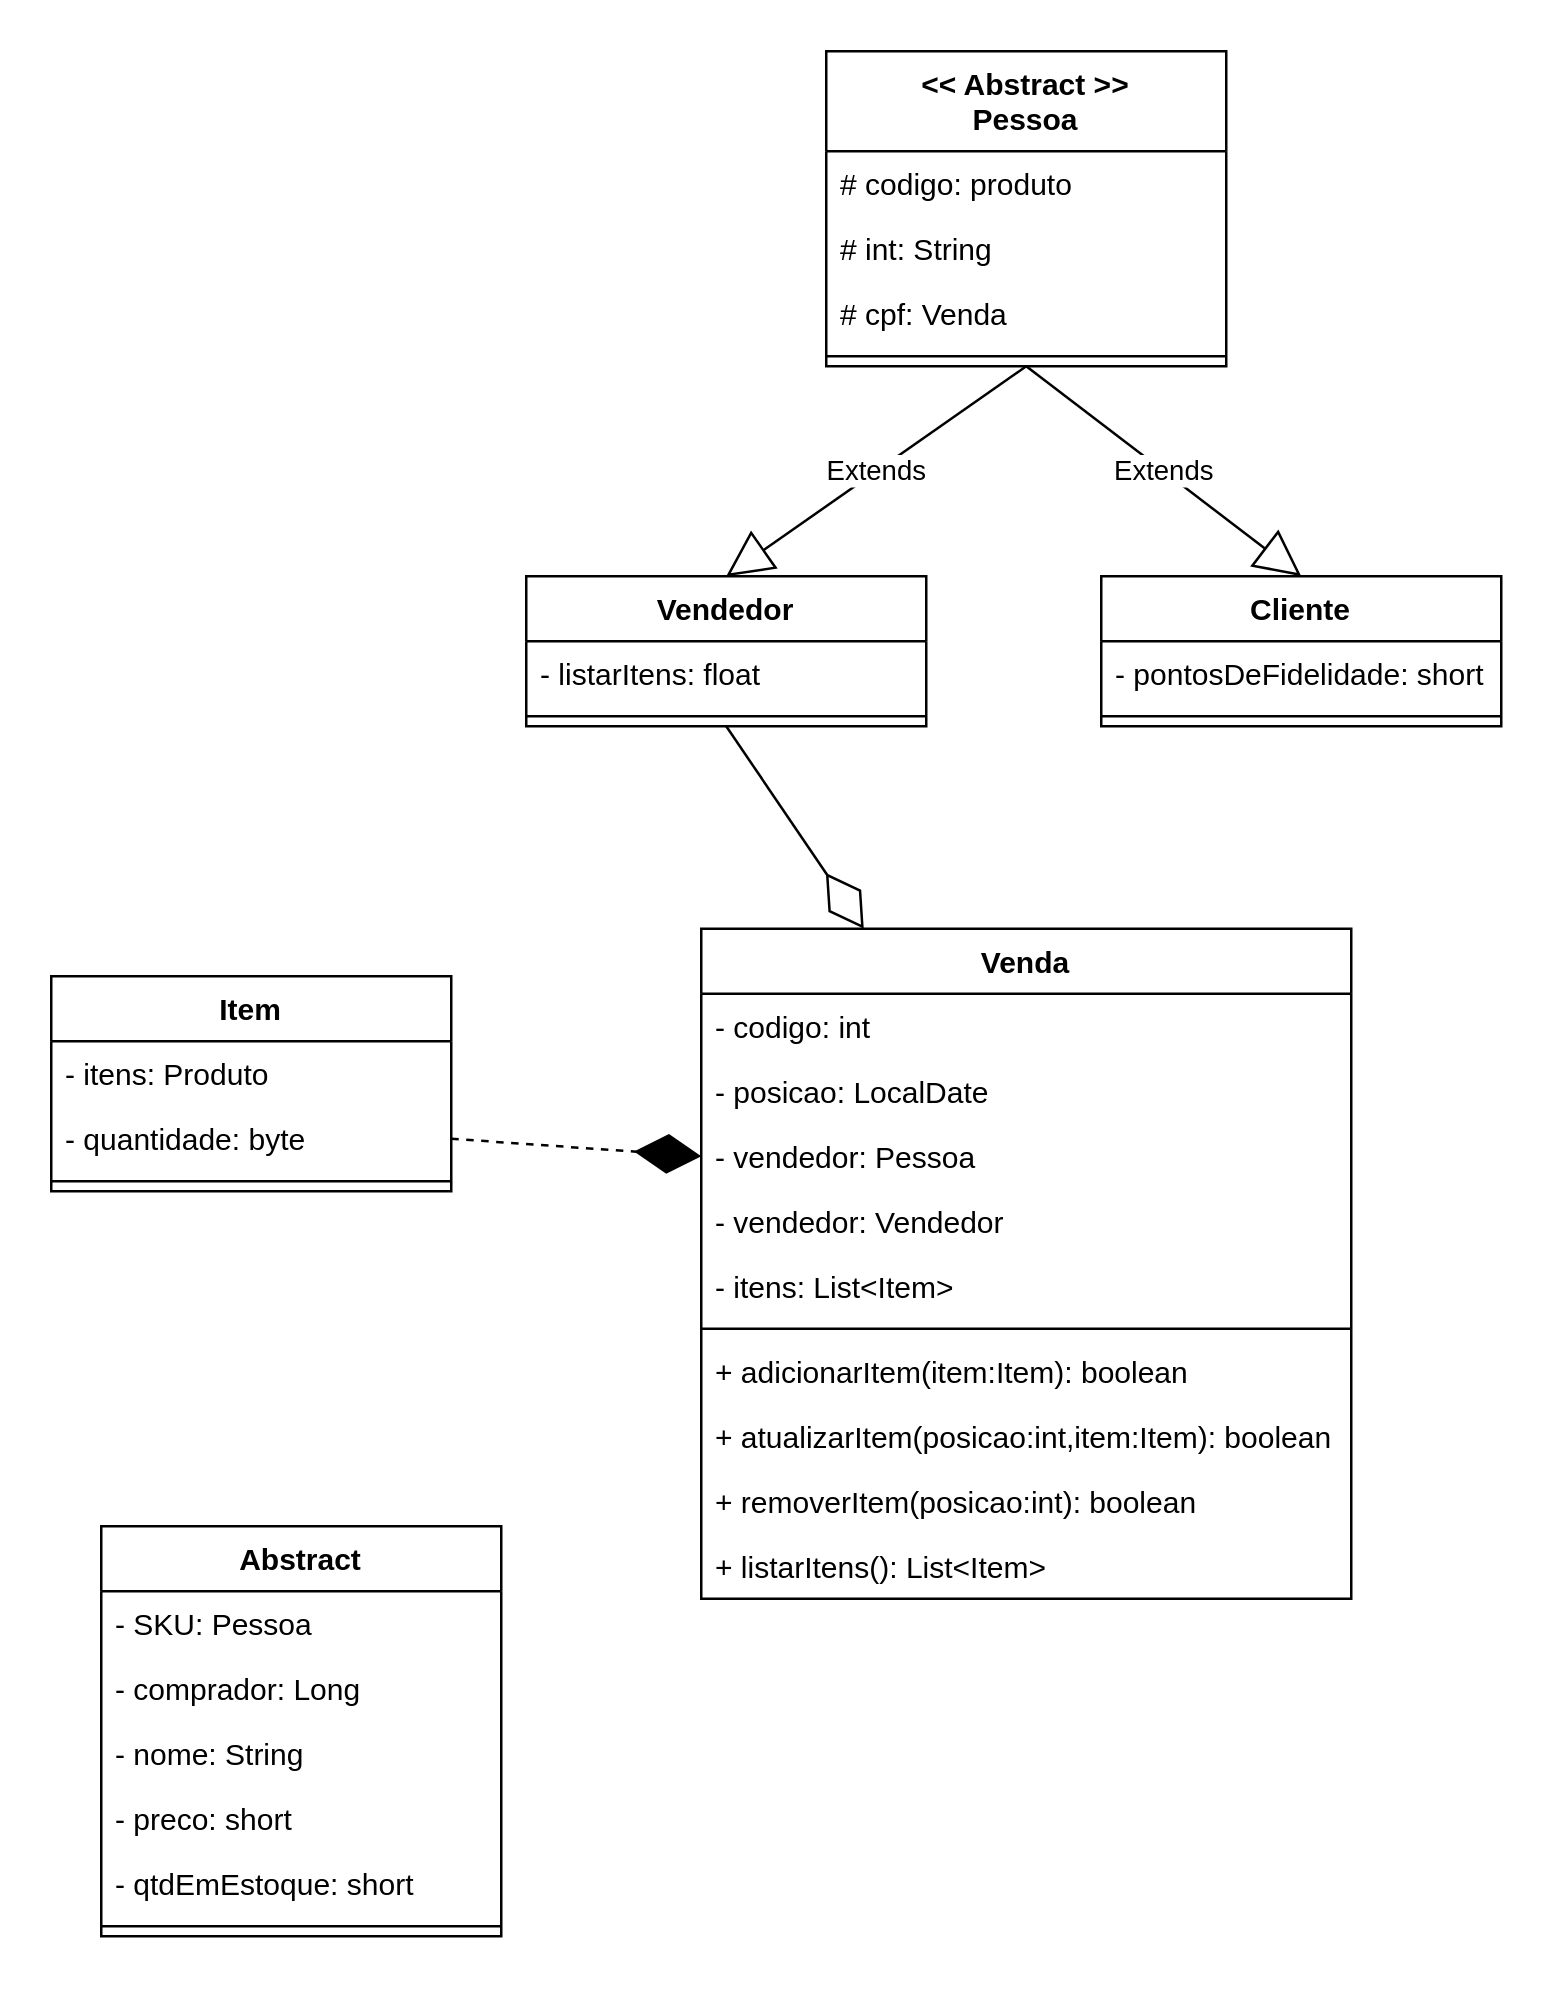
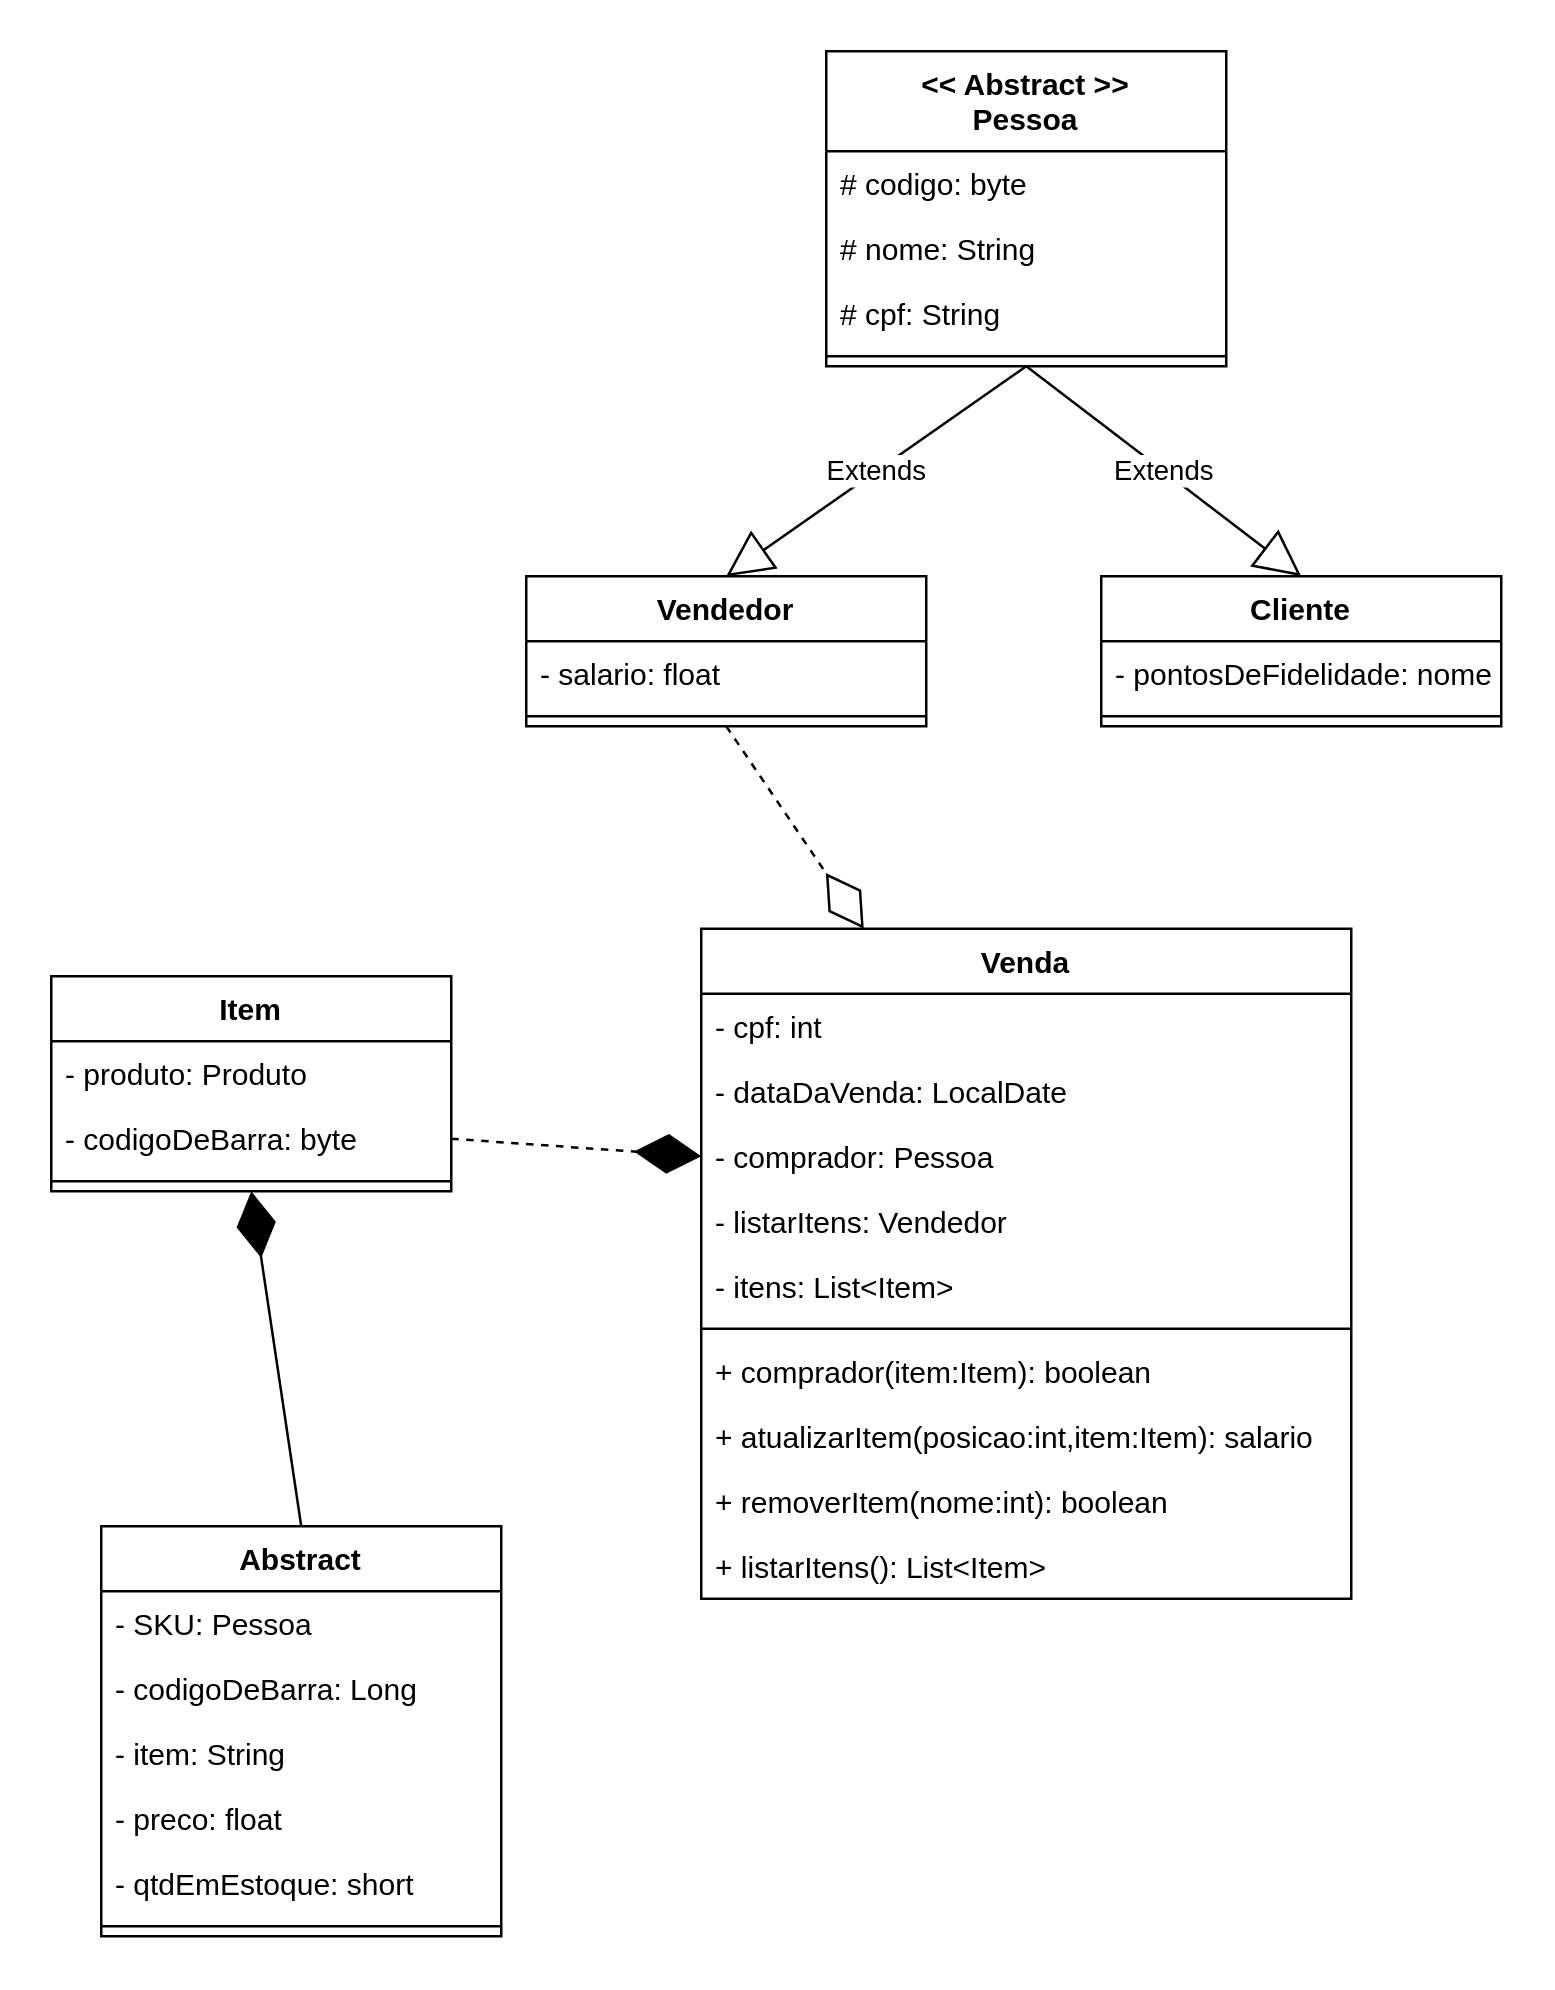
(967, 185) -> (942, 185)
(930, 250) -> (942, 250)
(929, 315) -> (934, 315)
(685, 675) -> (651, 675)
(1318, 675) -> (1310, 675)
(778, 802) -> (778, 802)
(805, 1028) -> (783, 1028)
(184, 1075) -> (205, 1075)
(864, 1093) -> (901, 1093)
(201, 1140) -> (226, 1140)
(855, 1158) -> (863, 1158)
(871, 1223) -> (889, 1223)
(978, 1373) -> (952, 1373)
none -> (281, 1391)
(1063, 1438) -> (1059, 1438)
(982, 1503) -> (960, 1503)
(246, 1690) -> (276, 1690)
(217, 1755) -> (213, 1755)
(221, 1820) -> (217, 1820)
